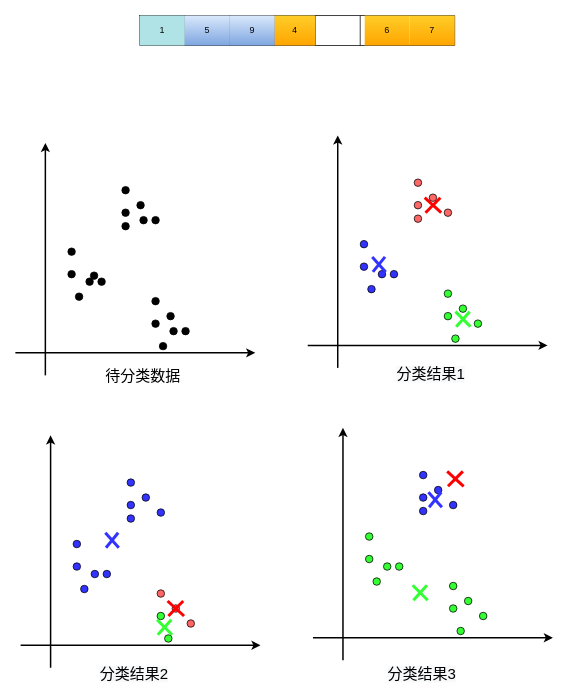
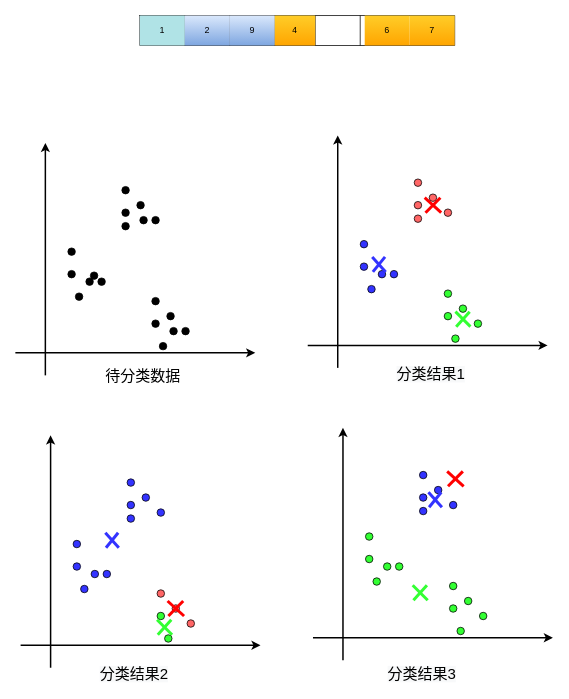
(207, 30) -> (207, 30)
